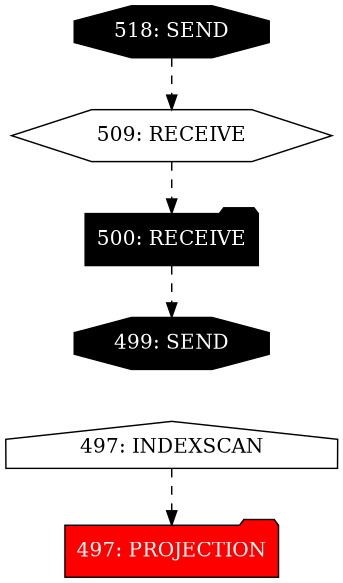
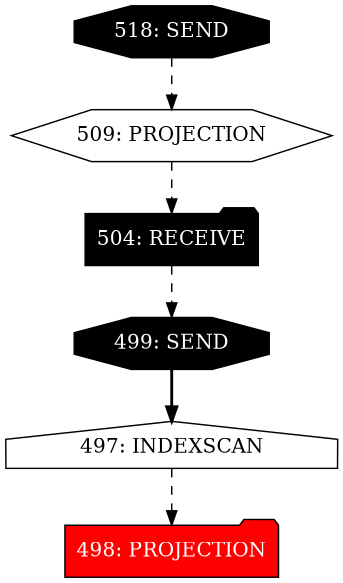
(172, 136) -> (172, 136)
(172, 240) -> (172, 240)
none -> (172, 388)
(172, 551) -> (172, 551)
